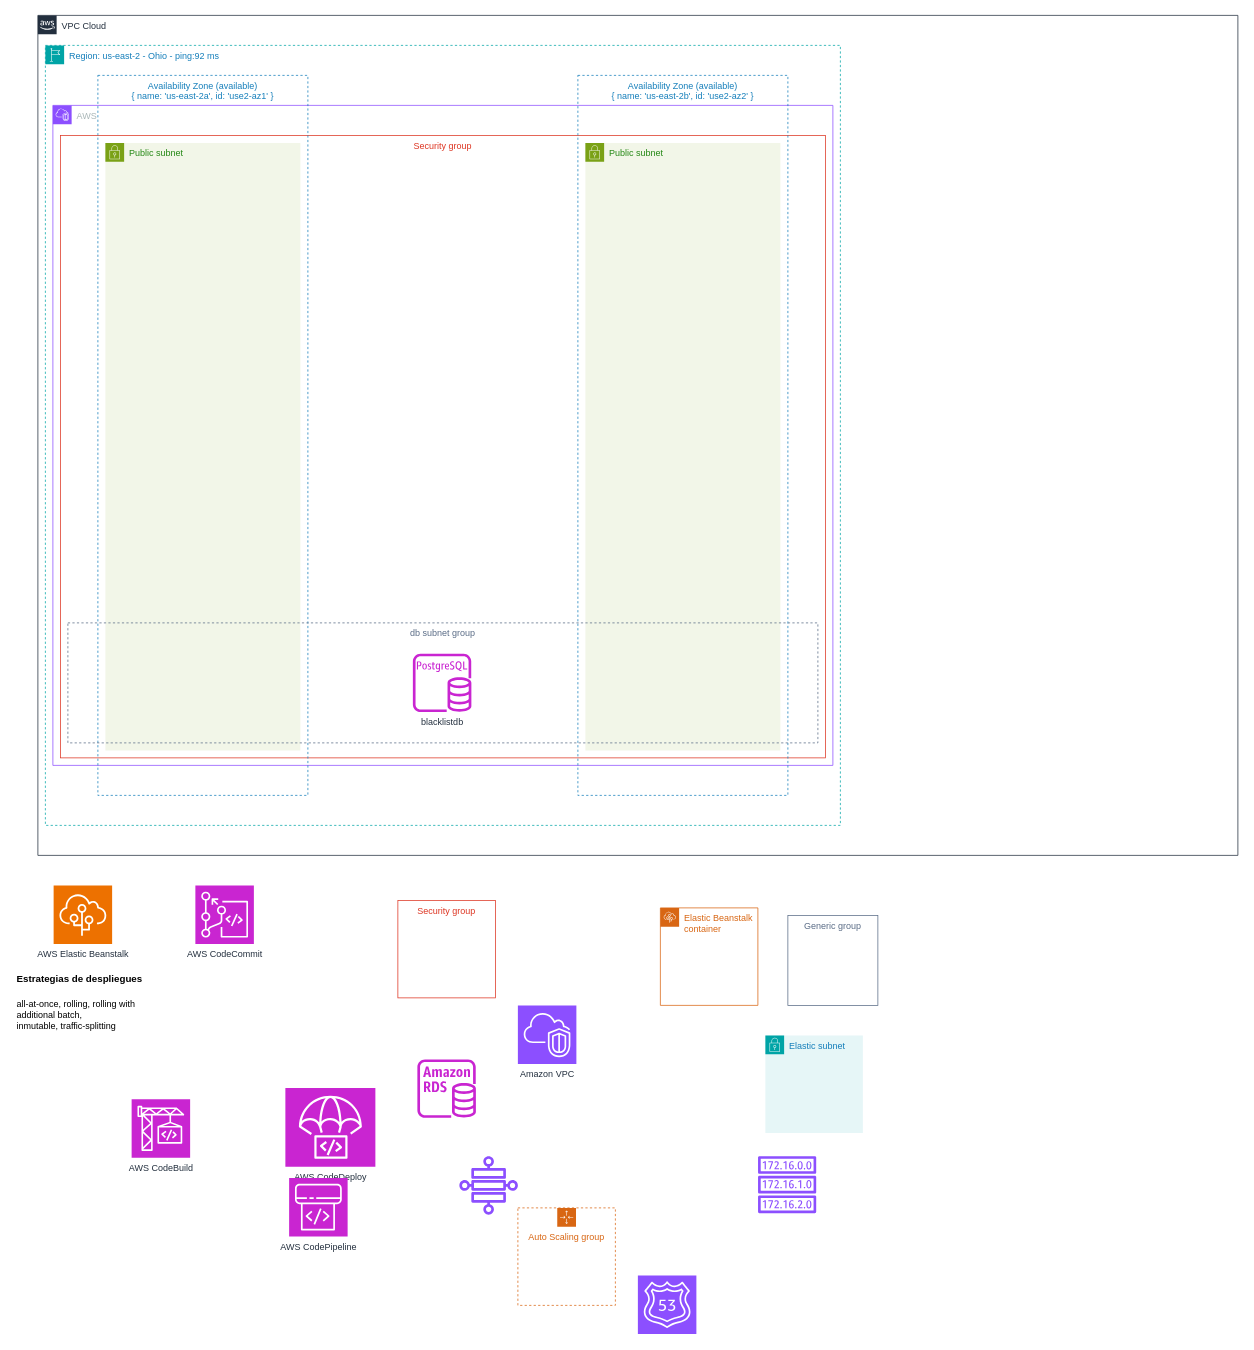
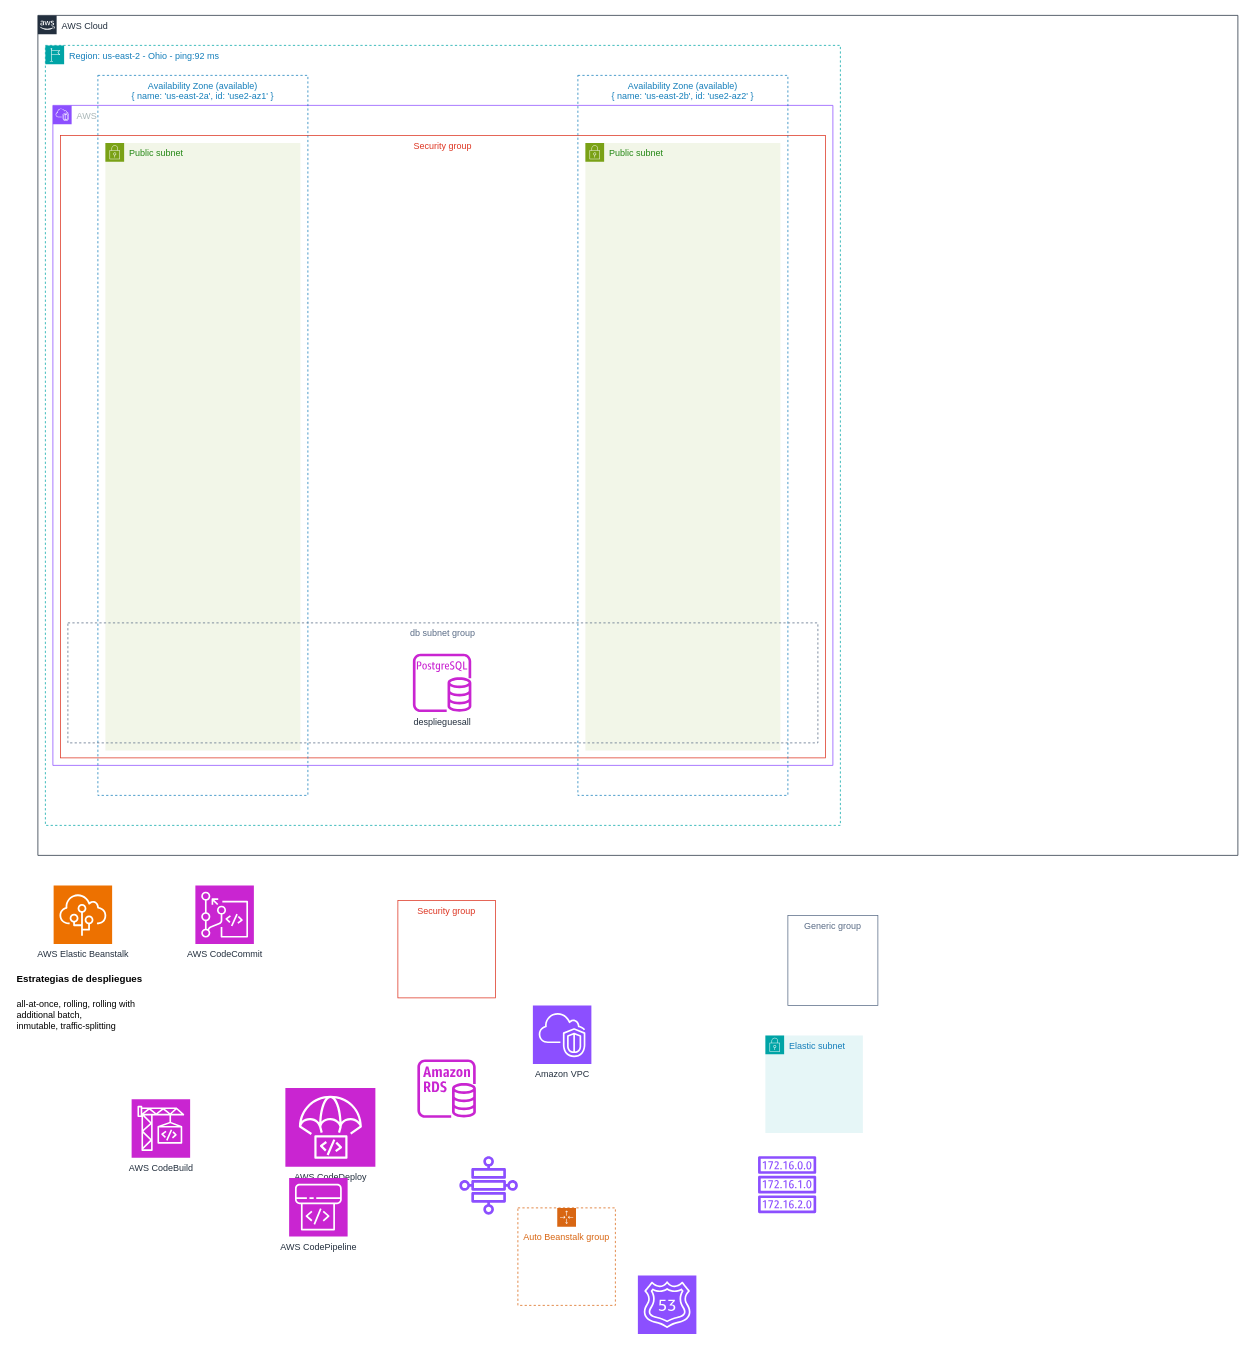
(82, 26) -> (82, 26)
(443, 723) -> (443, 723)
(709, 957) -> none
(547, 1035) -> (562, 1035)
(567, 1237) -> (567, 1237)
